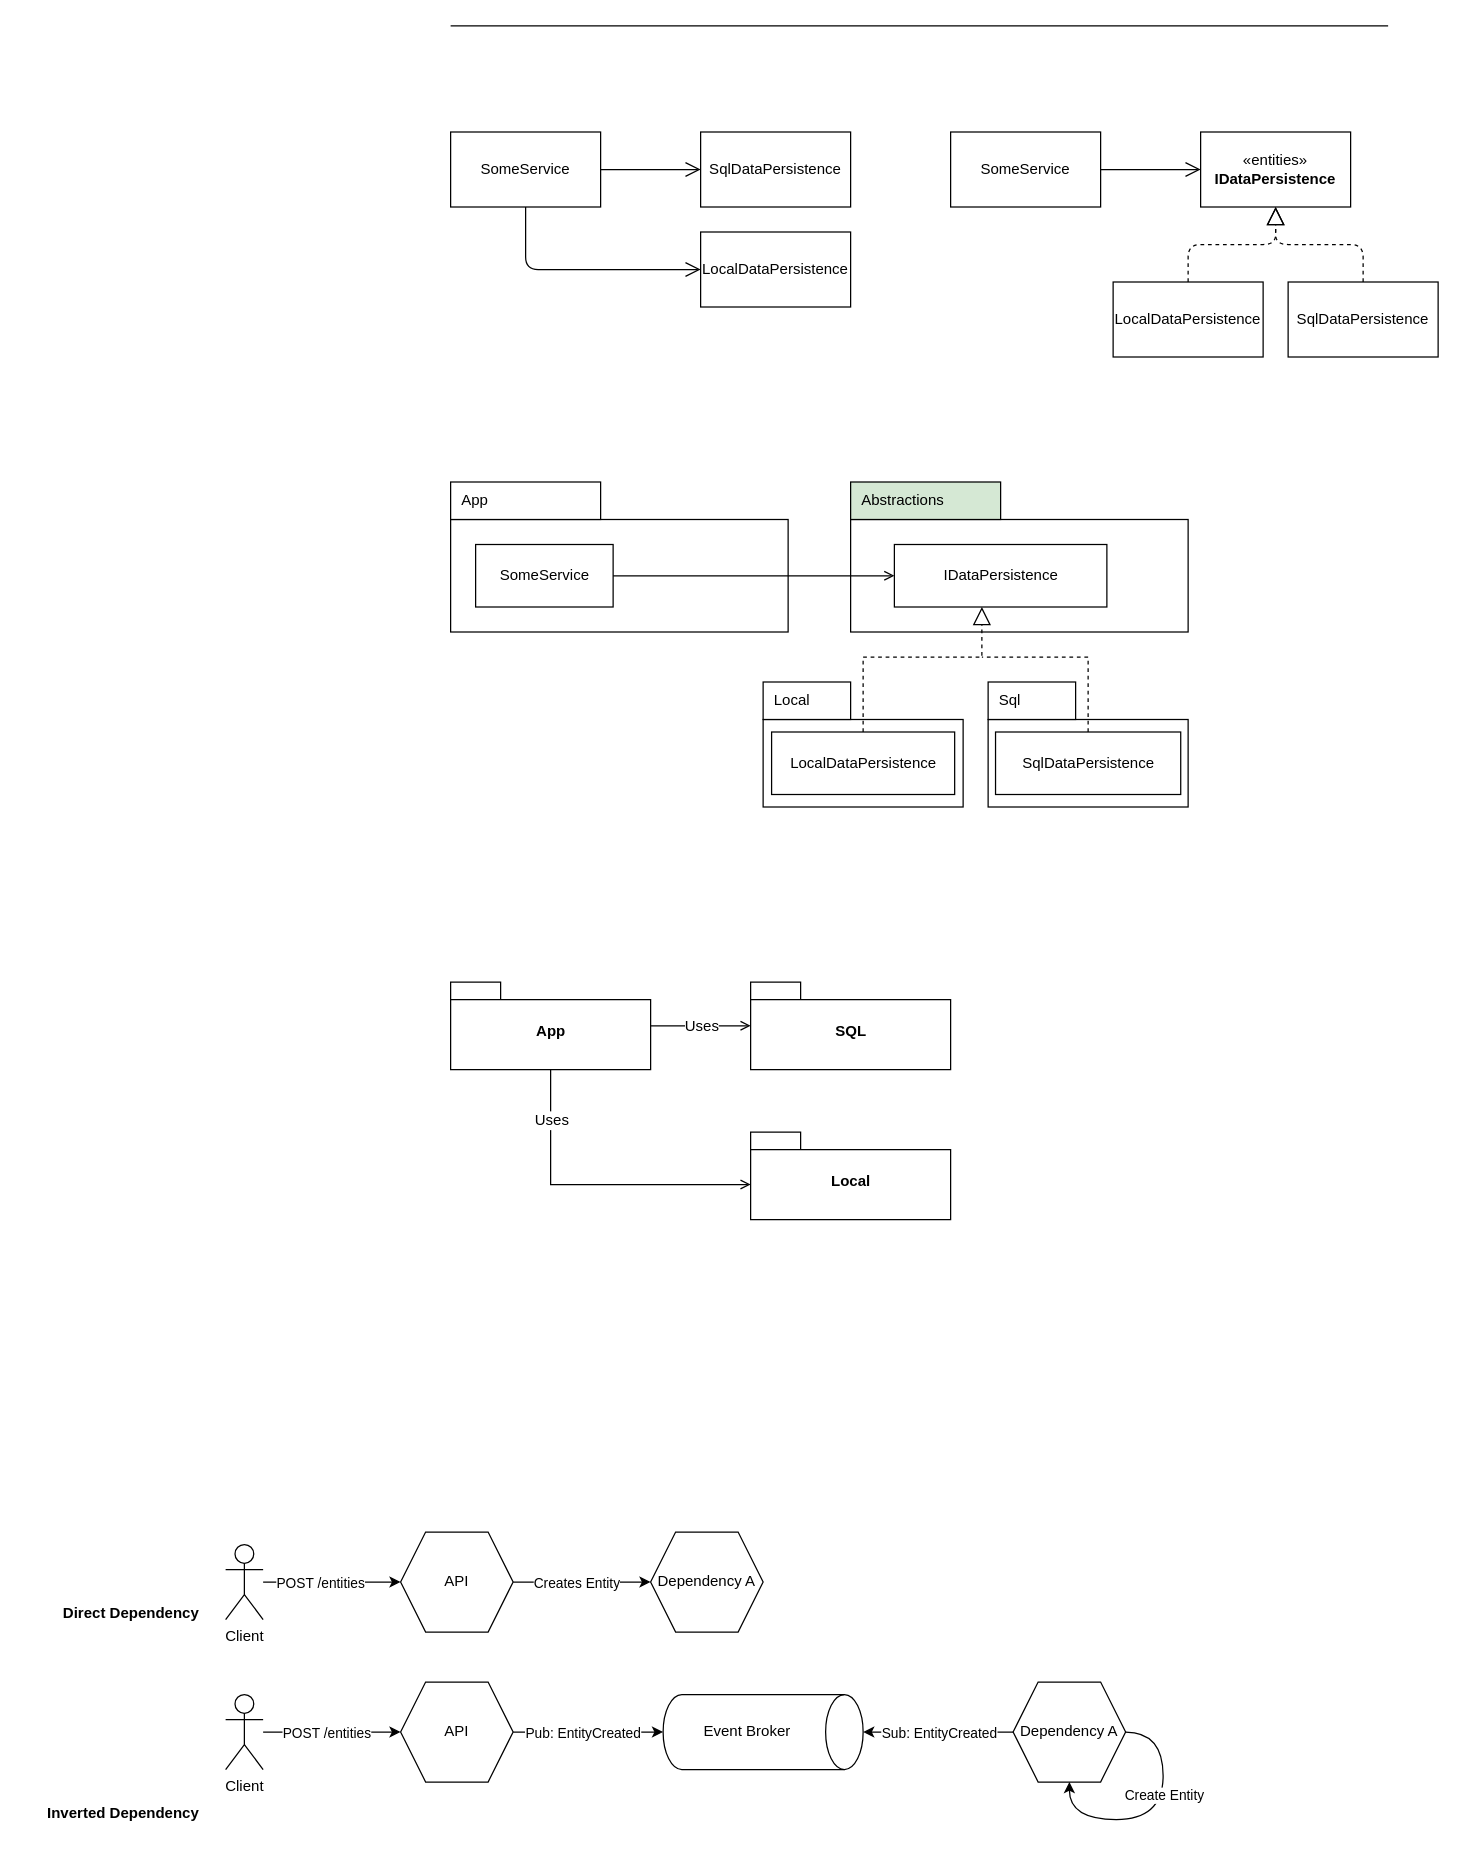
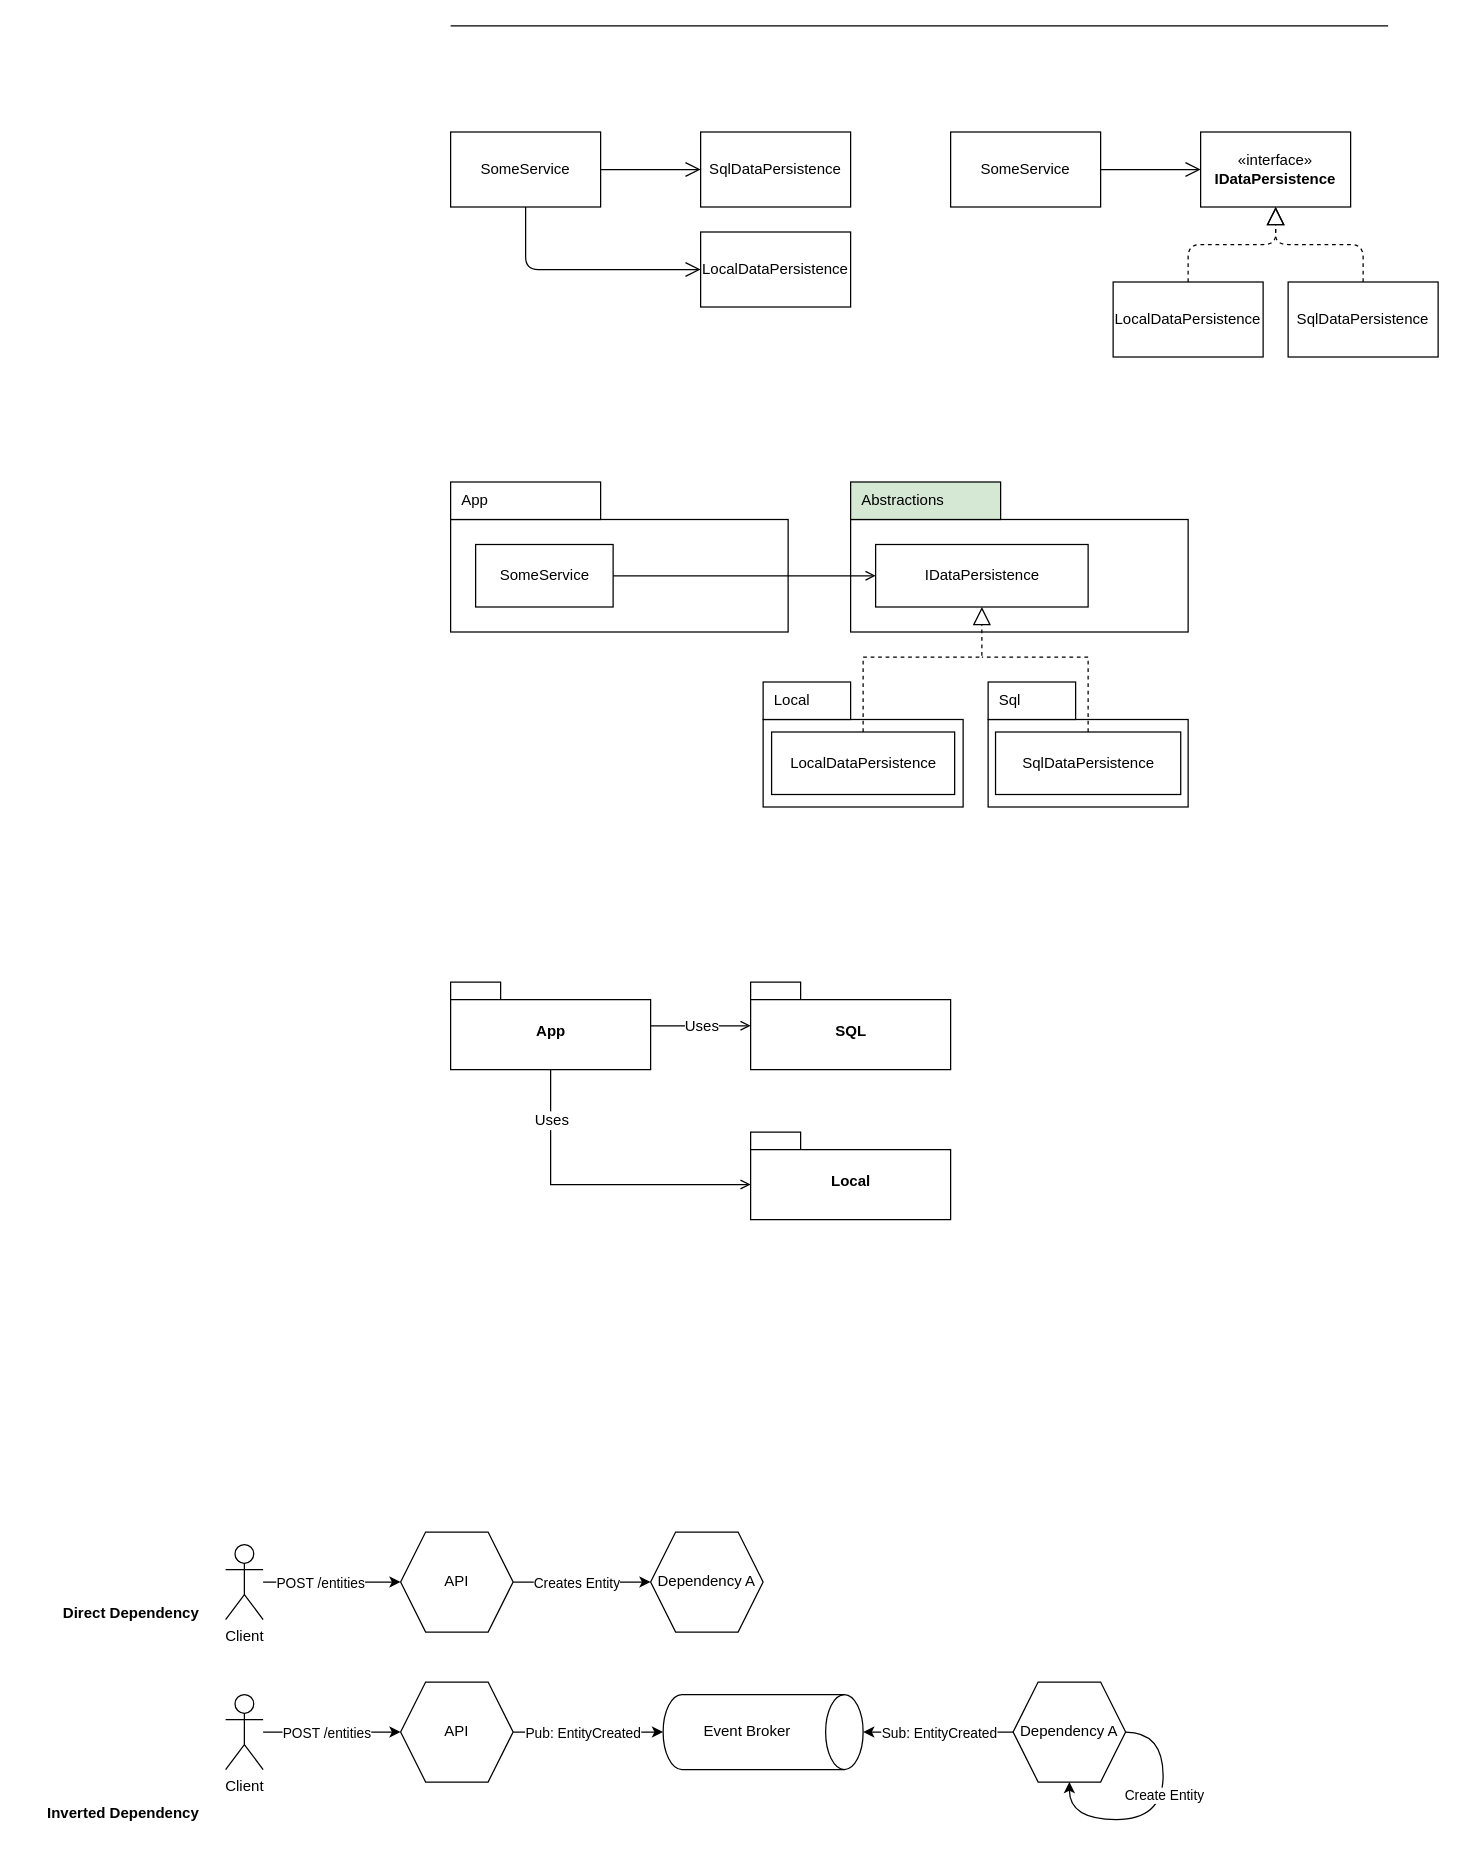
(1276, 169) -> (1276, 169)
(1001, 576) -> (982, 576)
